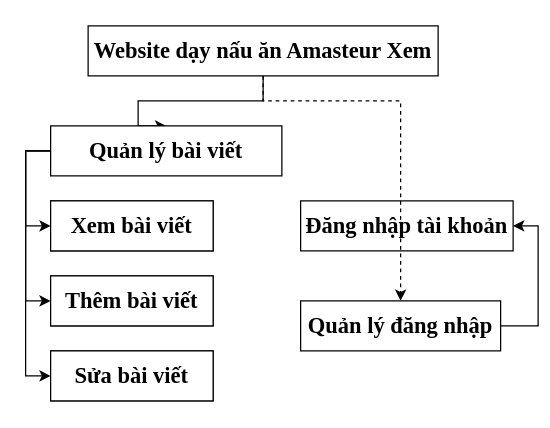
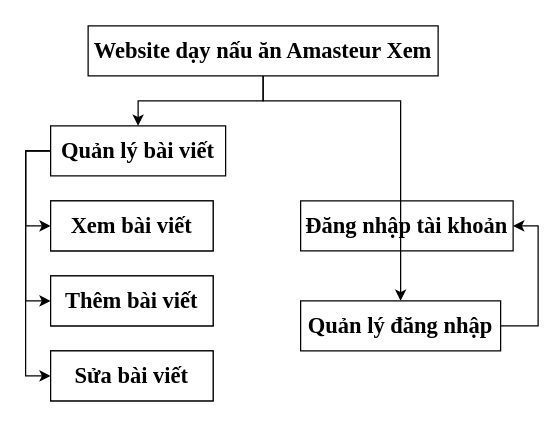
(394, 101) -> (394, 101)
(166, 151) -> (138, 151)
